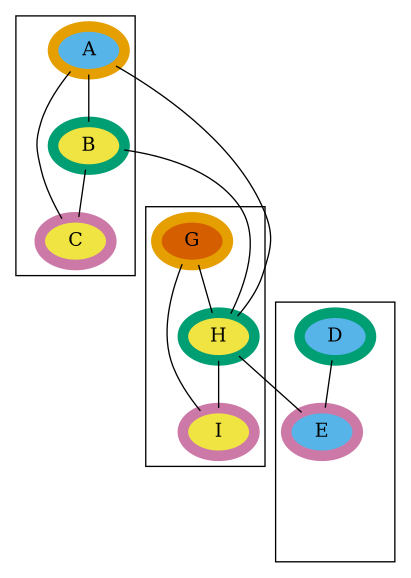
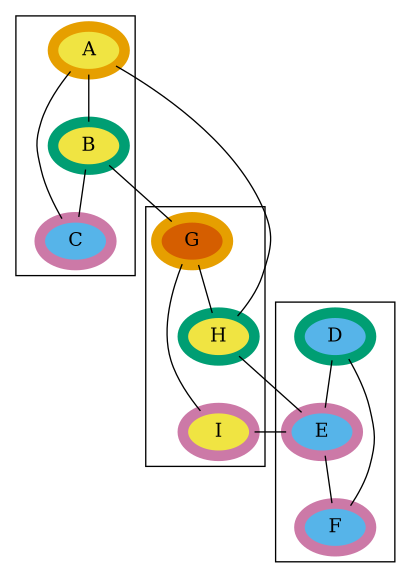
(89, 50) -> (89, 50)
(229, 194) -> (144, 196)
(76, 241) -> (76, 241)
(219, 384) -> (270, 432)
none -> (335, 527)
